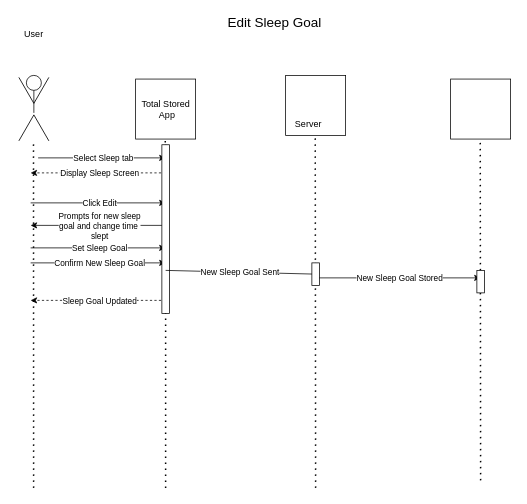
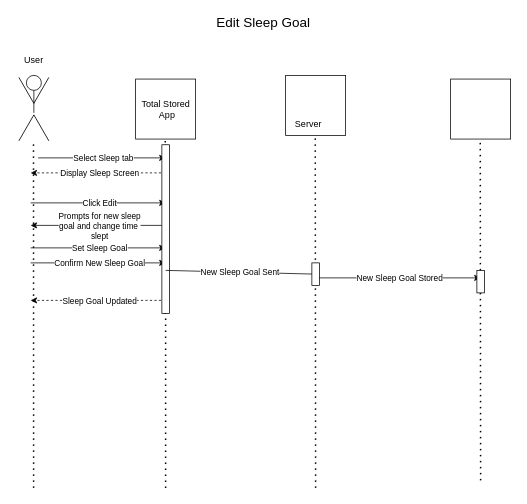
(274, 23) -> (263, 23)
(34, 34) -> (34, 60)
